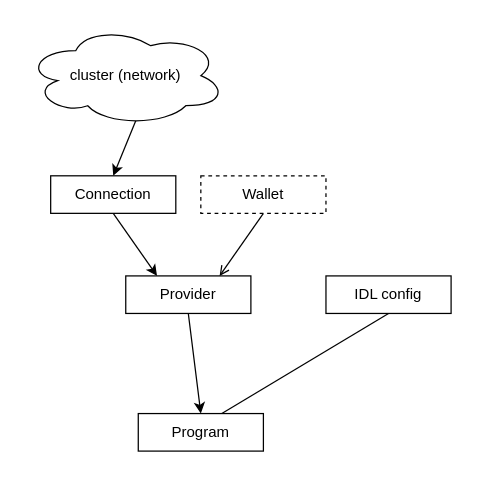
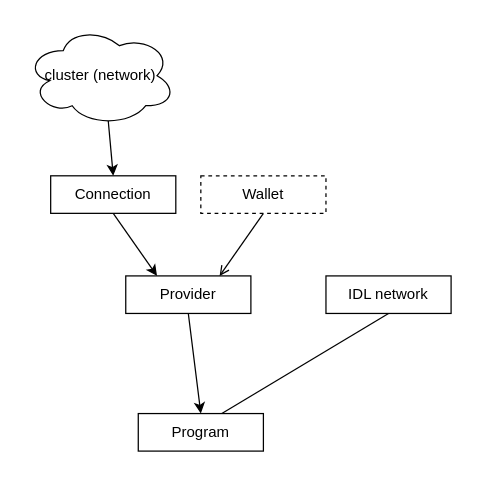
(126, 76) -> (101, 76)
(388, 294) -> (388, 294)
